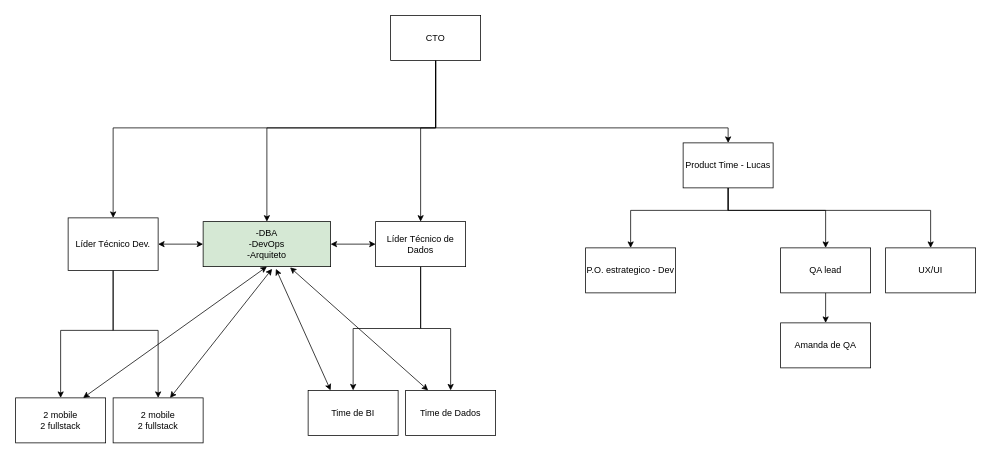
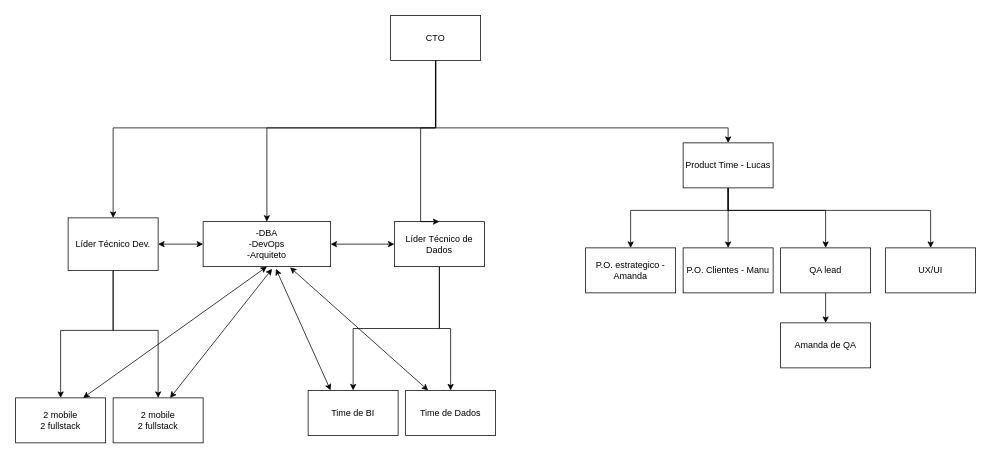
none -> (728, 241)
(267, 244) -> (267, 244)
(420, 244) -> (439, 244)
(630, 270) -> (630, 270)
none -> (728, 270)
